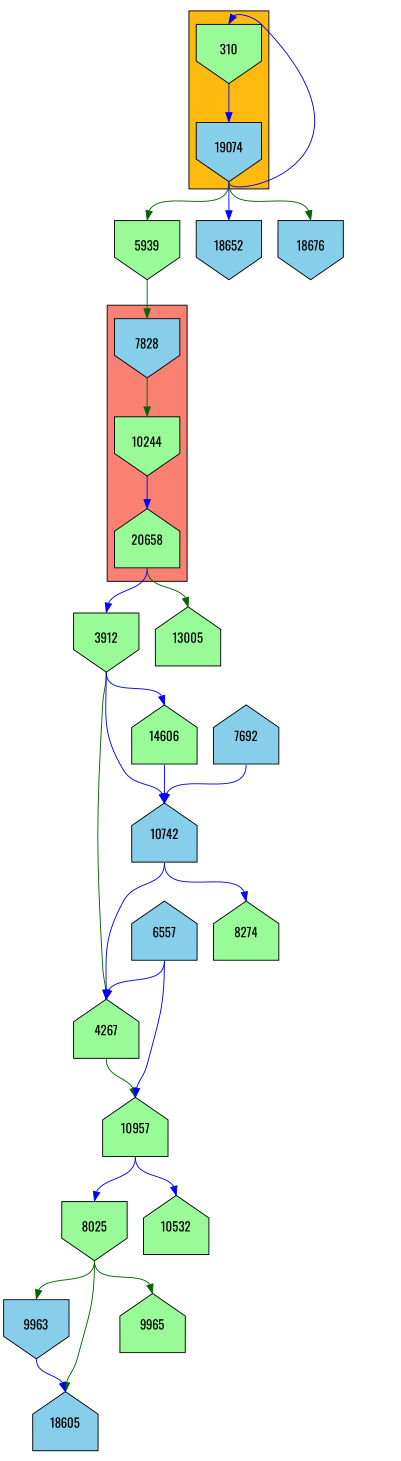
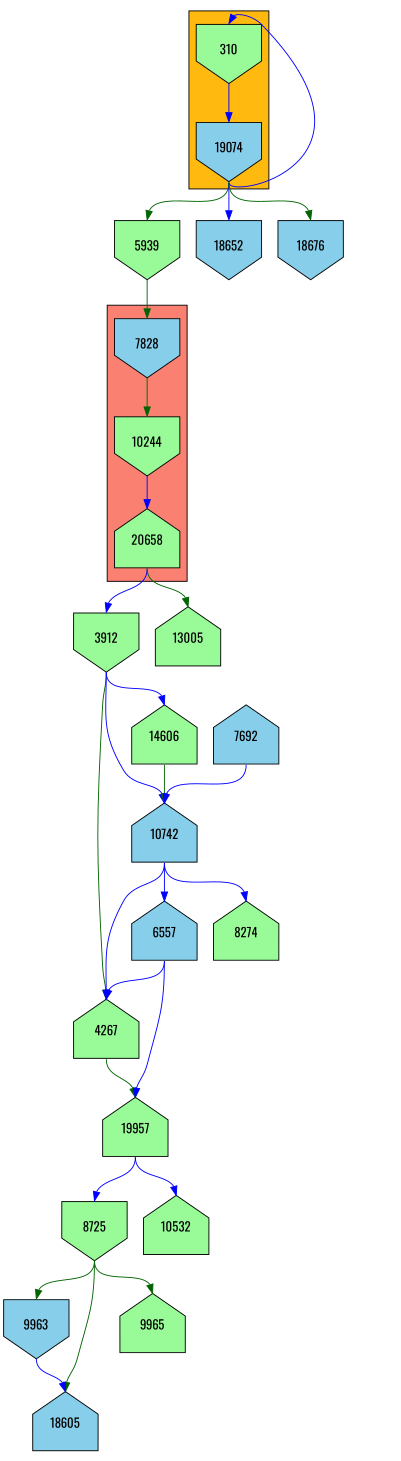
(164, 779) -> (164, 779)
none -> (164, 880)
(135, 1130) -> (135, 1130)
(94, 1228) -> (94, 1228)
